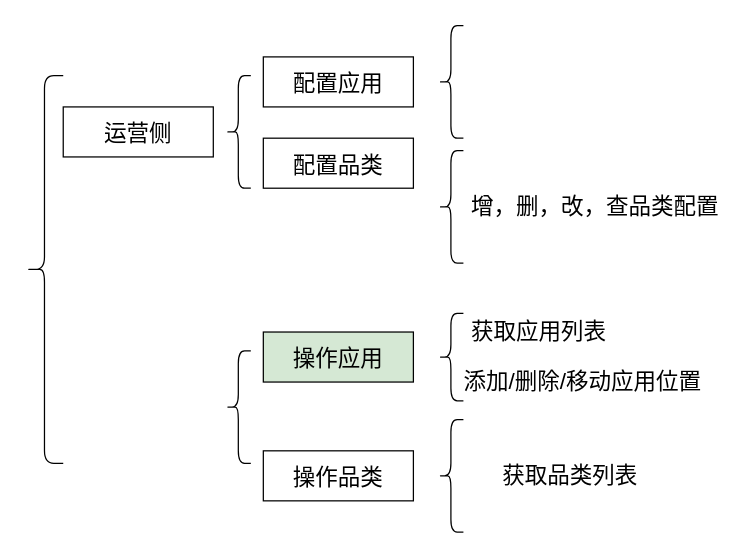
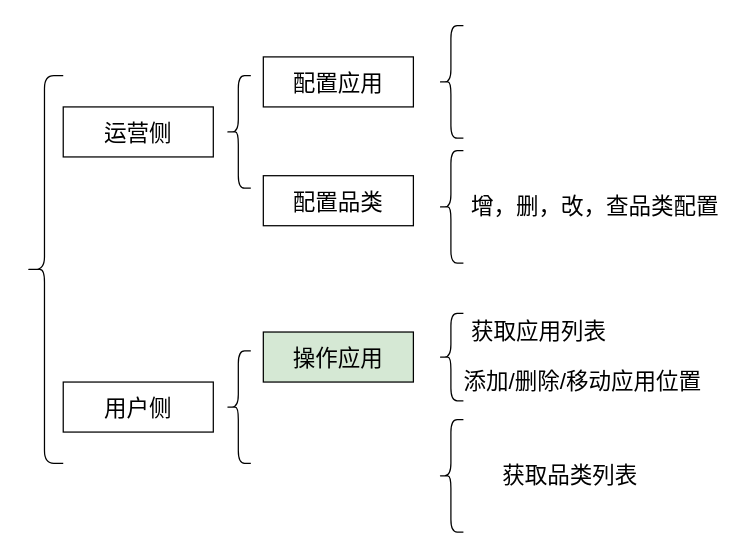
(338, 163) -> (338, 201)
none -> (138, 407)
(338, 476) -> none
